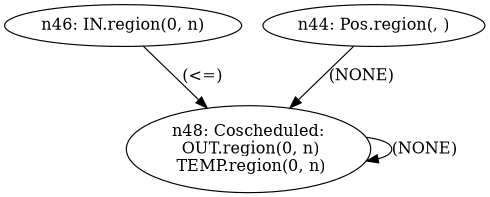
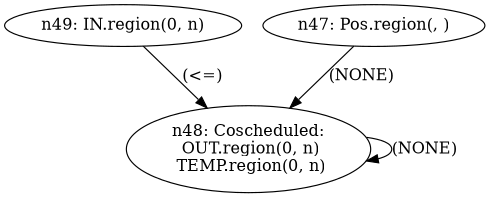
(123, 26) -> (123, 26)
(374, 26) -> (374, 26)
